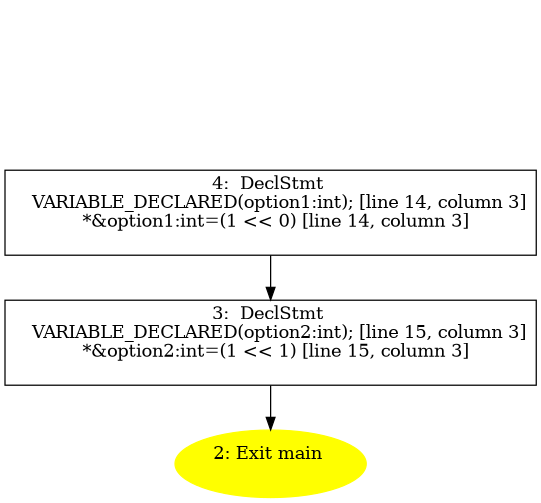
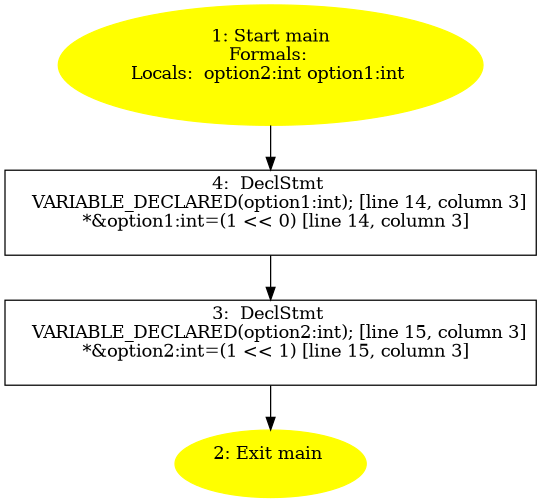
none -> (271, 65)
